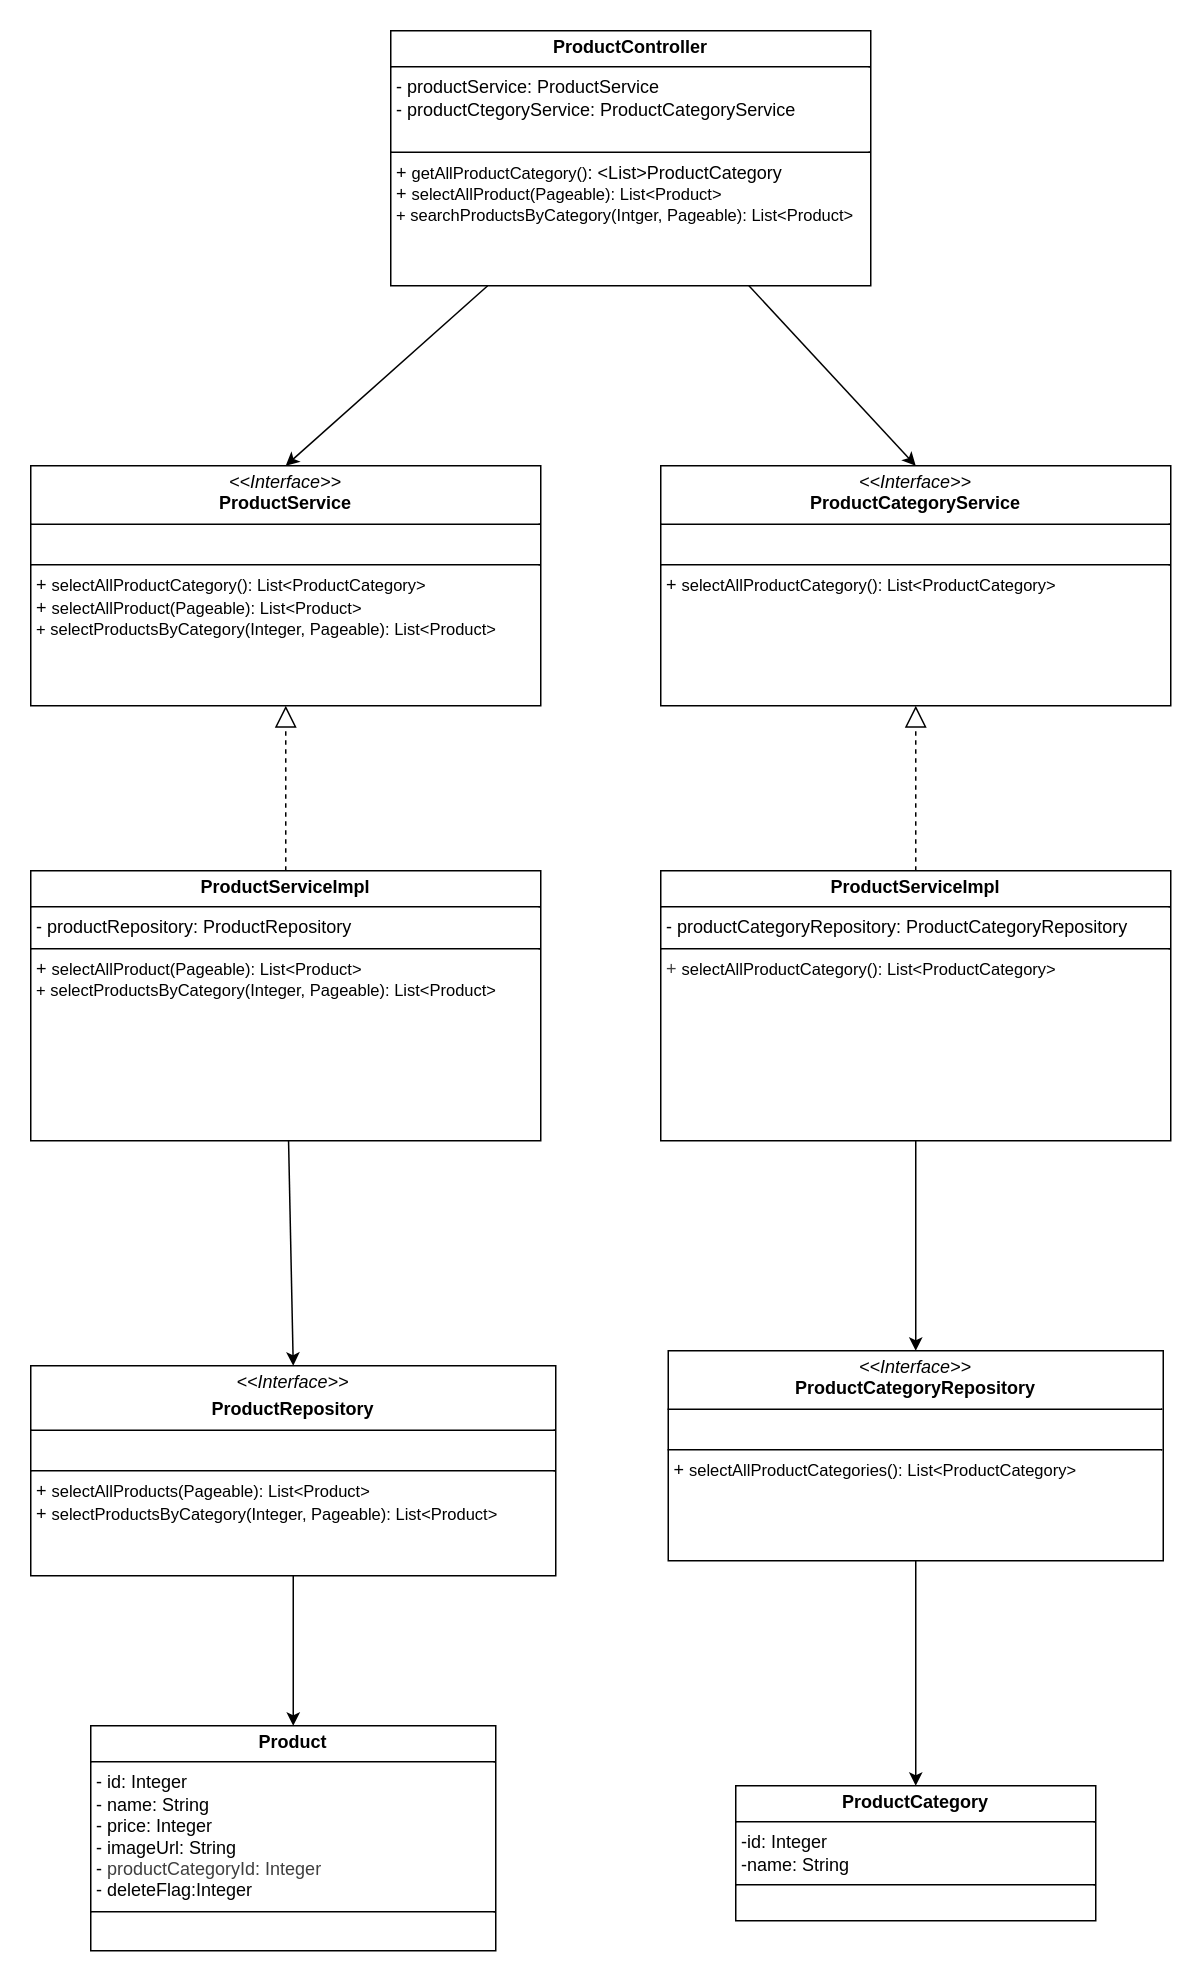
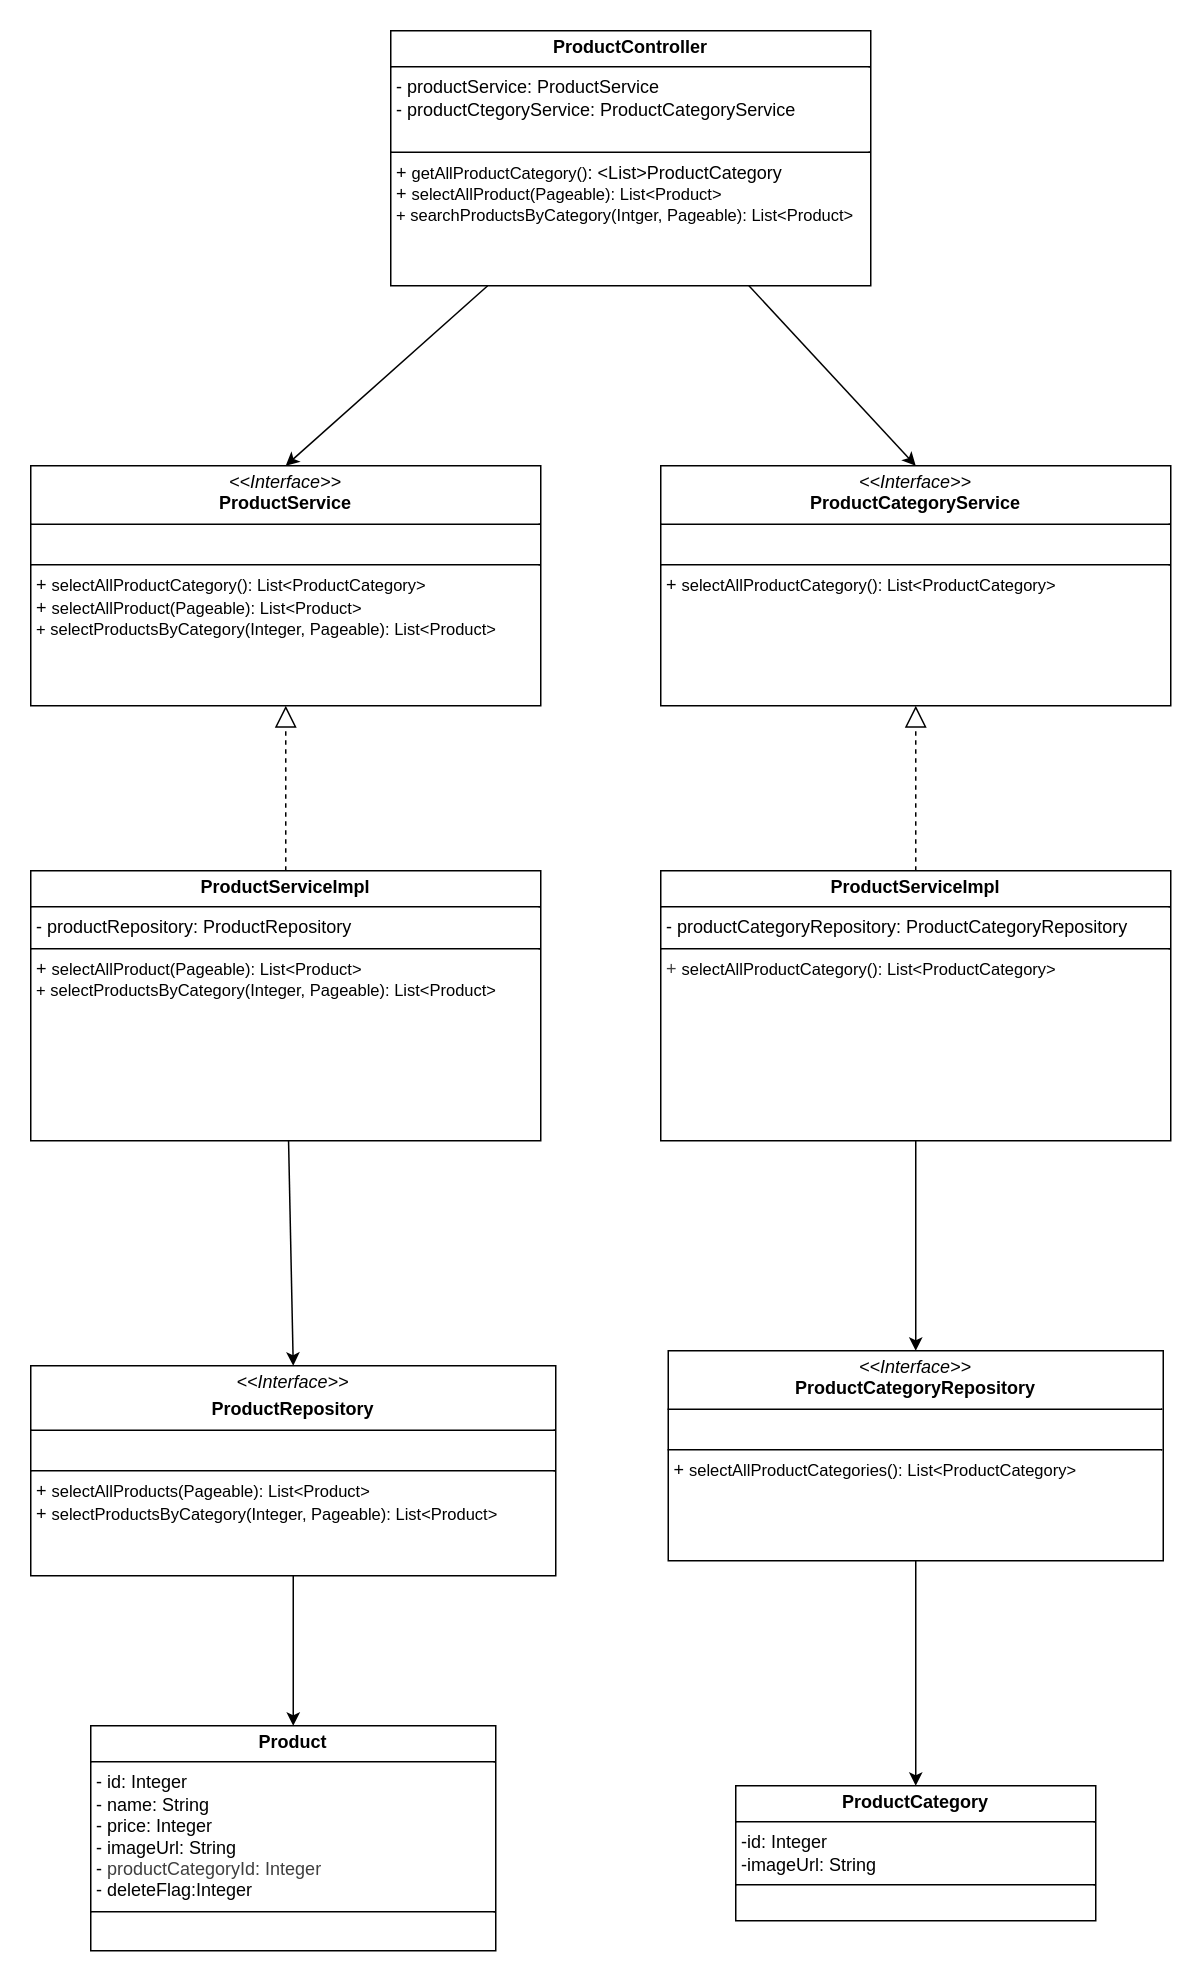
(811, 1818) -> (811, 1818)
